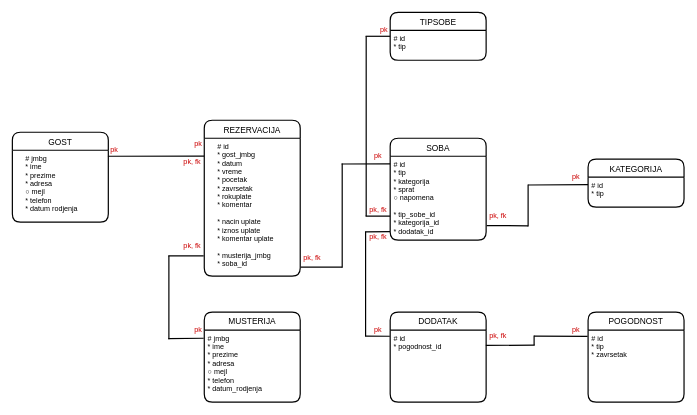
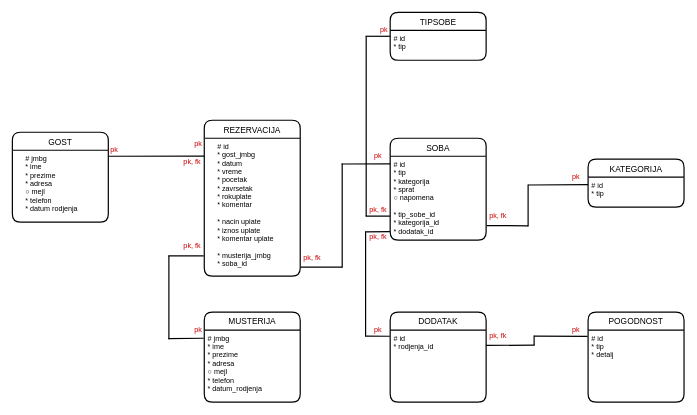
(400, 338) -> (400, 338)
(598, 338) -> (598, 338)
